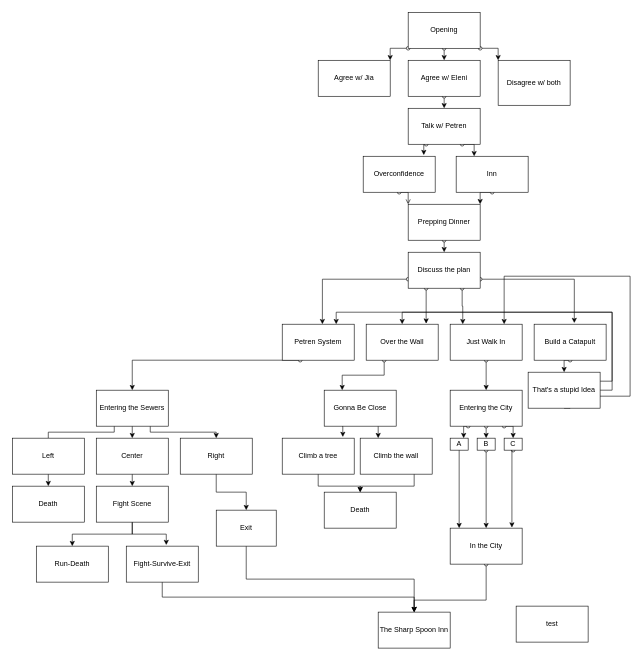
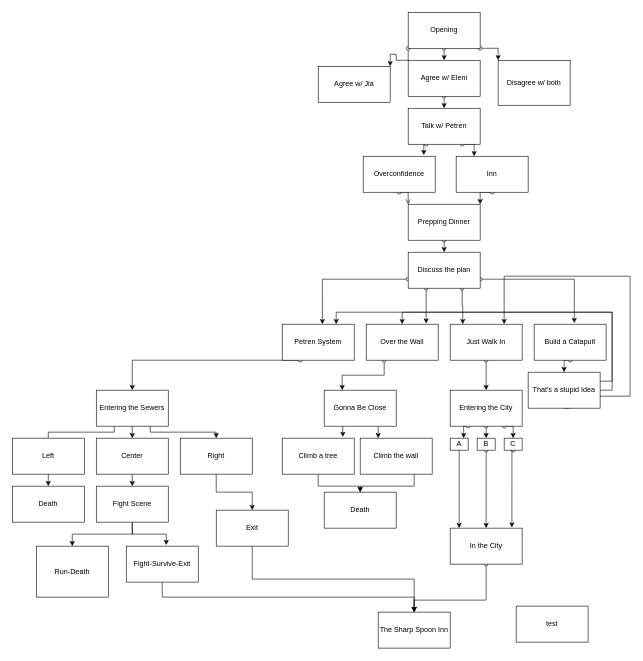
(354, 78) -> (354, 84)
(246, 528) -> (252, 528)
(72, 564) -> (72, 572)
